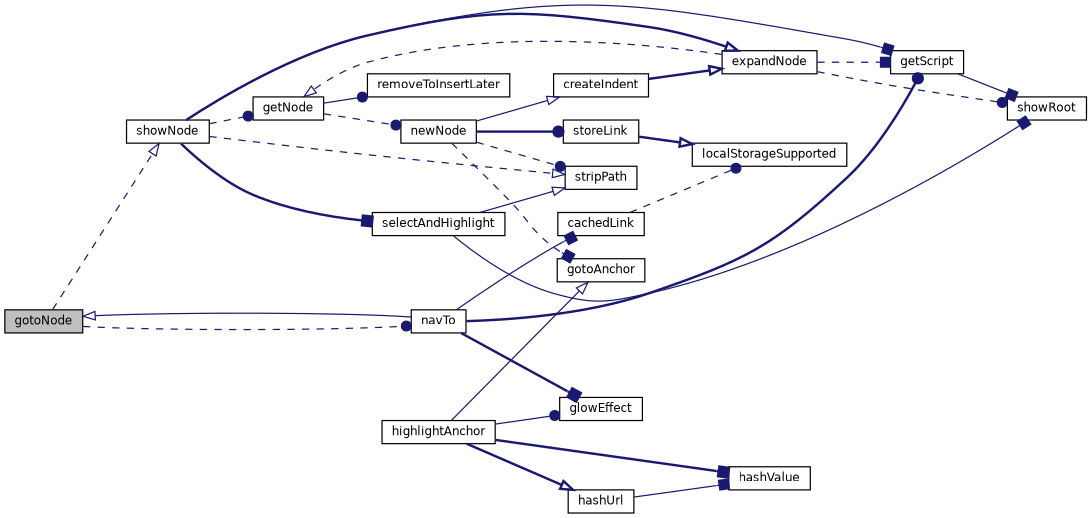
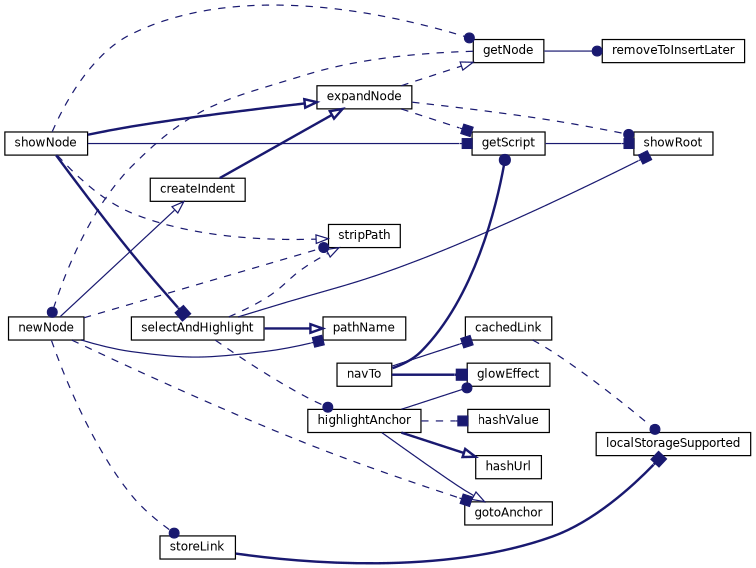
(515, 132) -> (98, 444)
(660, 140) -> (458, 558)
(520, 201) -> (280, 288)
(44, 321) -> none
none -> (364, 328)
none -> (268, 375)
(606, 455) -> (438, 421)
(675, 491) -> none
